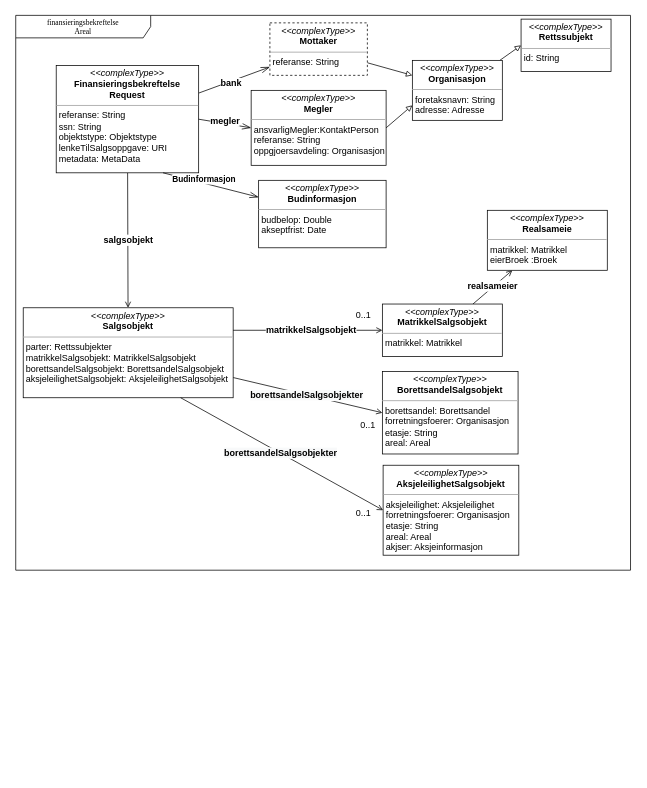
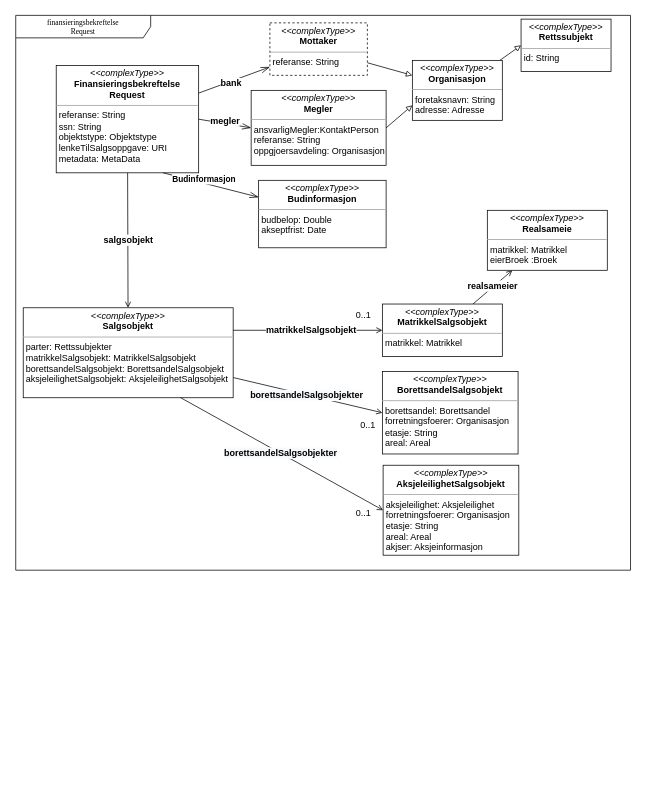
(83, 27) -> (83, 27)
